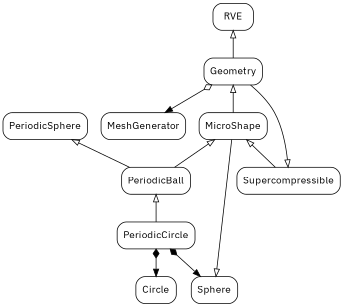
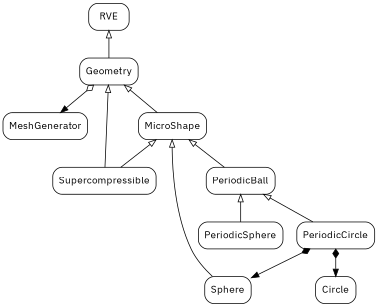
(277, 118) -> (107, 130)
(104, 155) -> (241, 212)
(224, 204) -> (180, 216)
